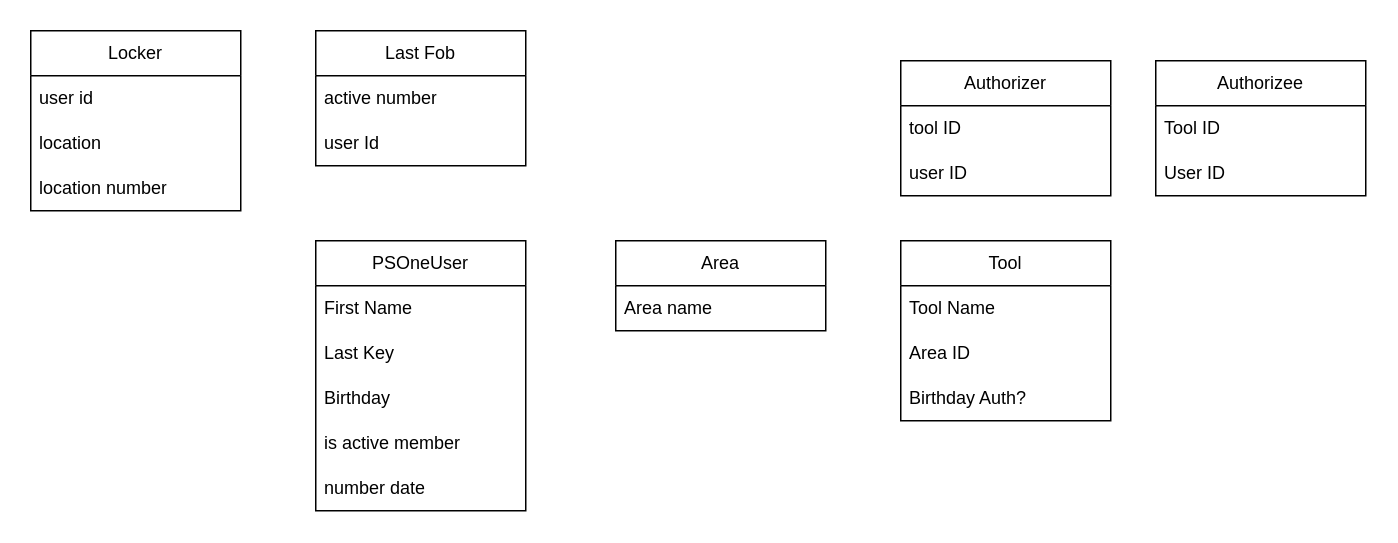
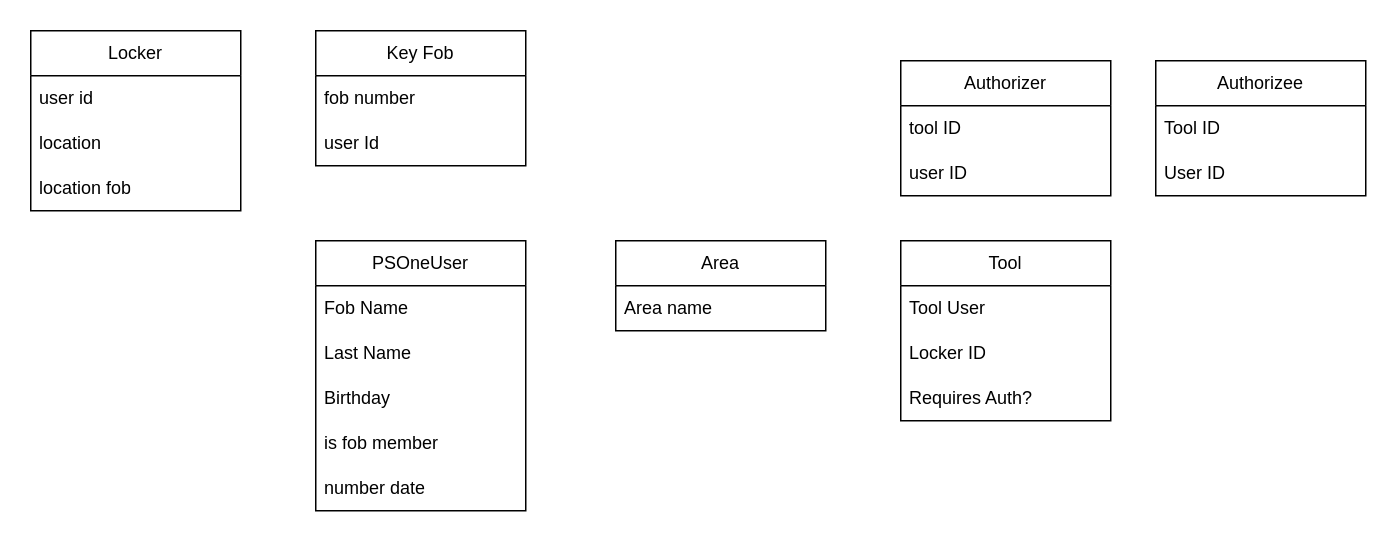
(421, 53) -> (421, 53)
(386, 98) -> (373, 98)
(108, 188) -> (93, 188)
(370, 308) -> (363, 308)
(950, 308) -> (950, 308)
(363, 353) -> (368, 353)
(943, 353) -> (953, 353)
(976, 398) -> (976, 398)
(396, 443) -> (383, 443)
